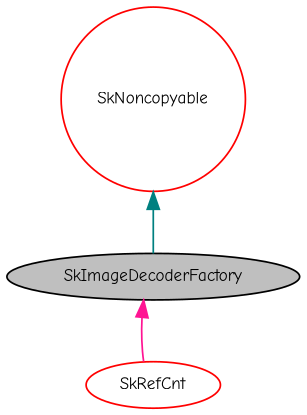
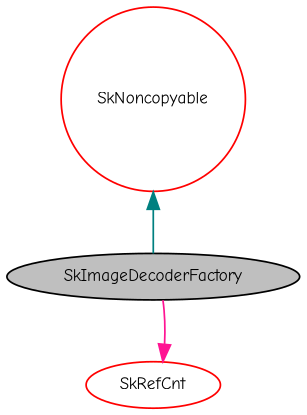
(142, 340) -> (165, 322)
